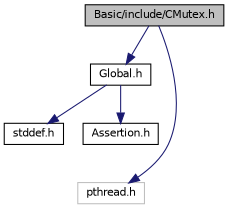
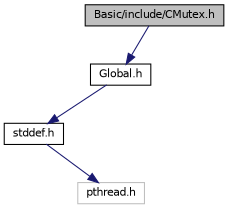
(176, 107) -> (68, 160)
(121, 134) -> none
